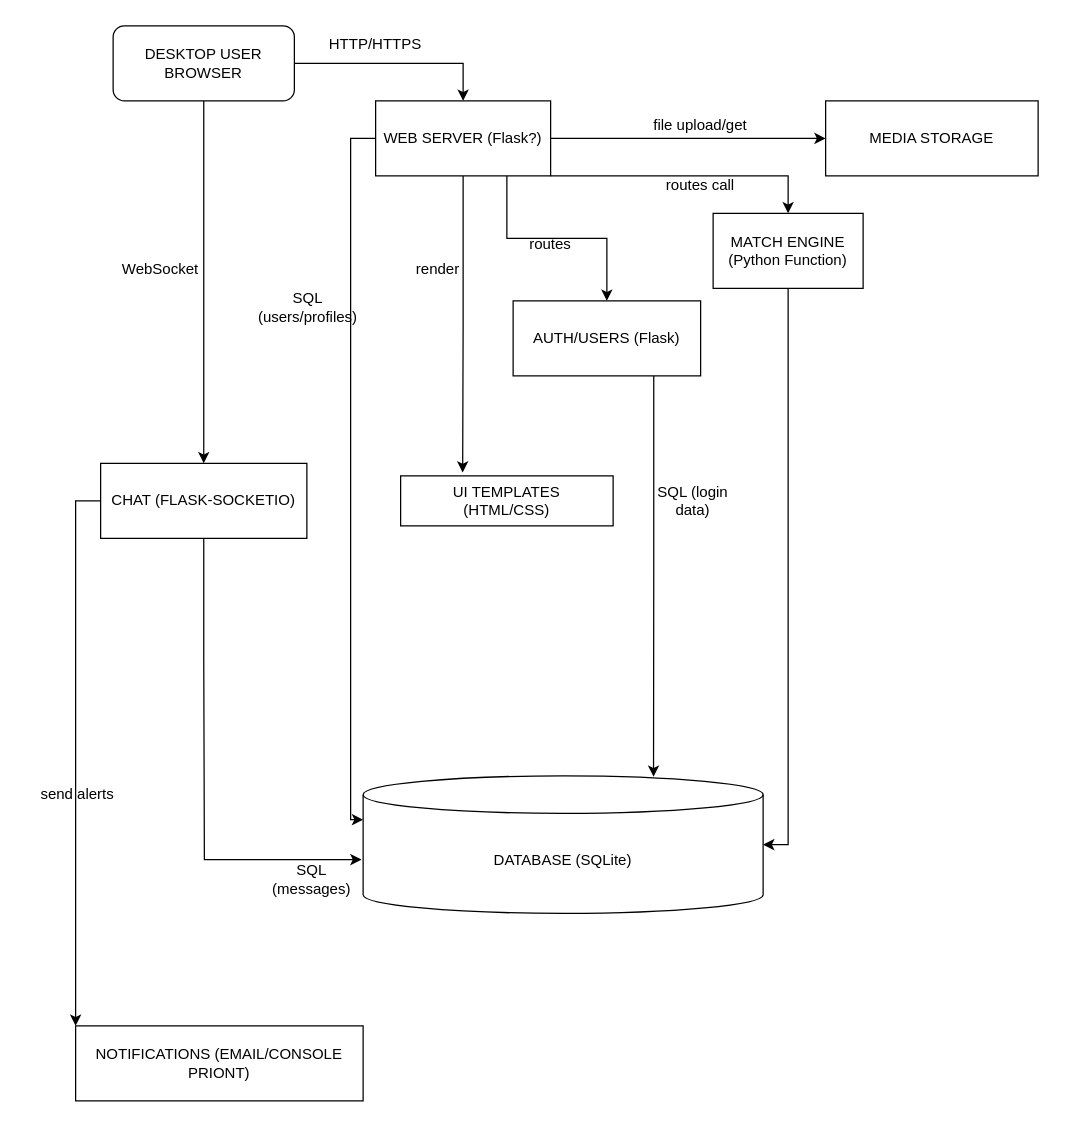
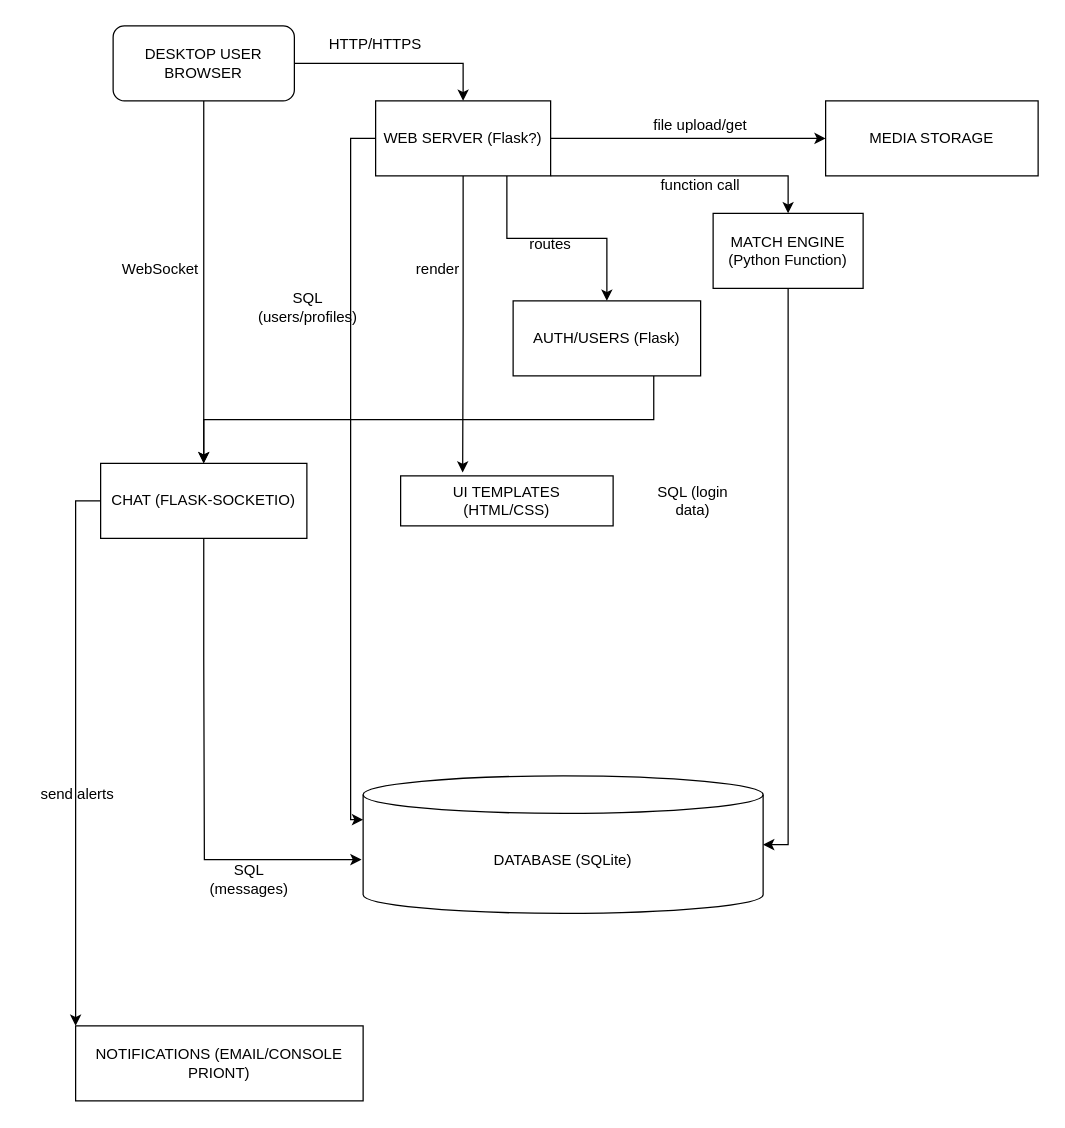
(701, 186) -> (701, 186)
(654, 592) -> (431, 419)
(312, 879) -> (249, 879)
